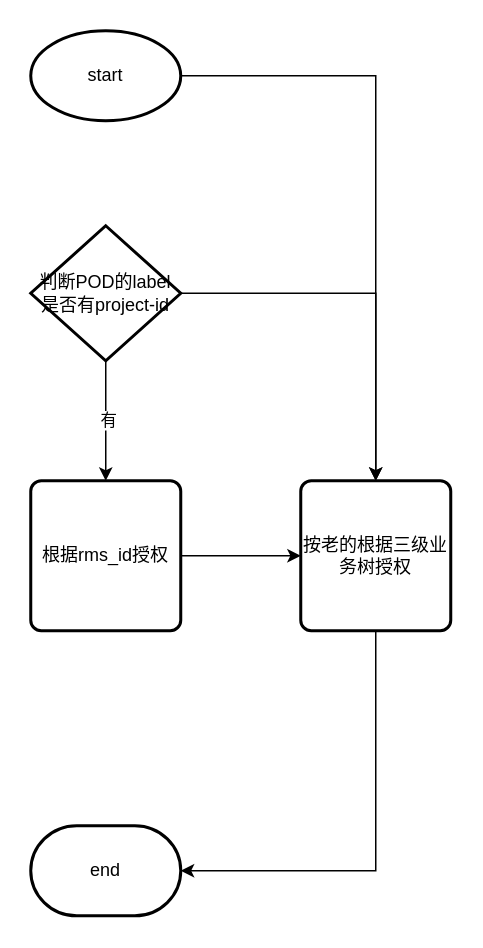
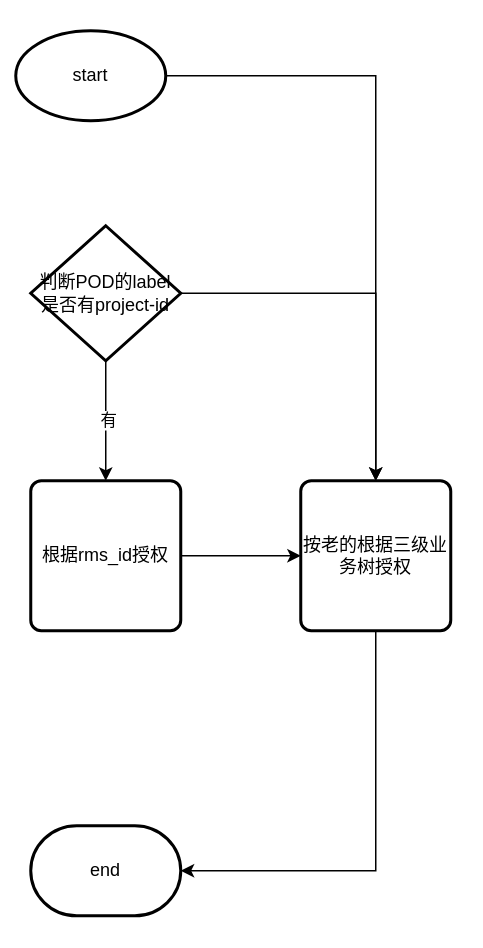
(106, 76) -> (91, 76)
